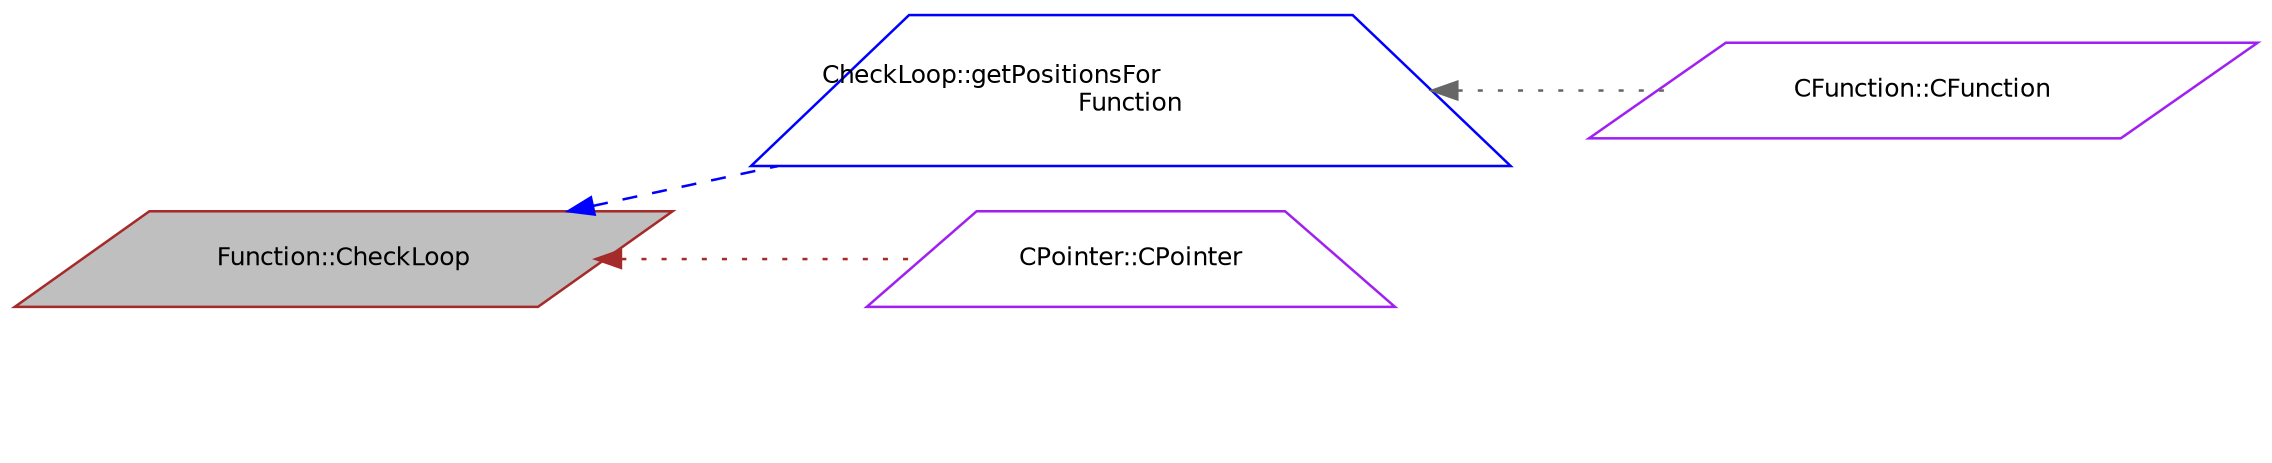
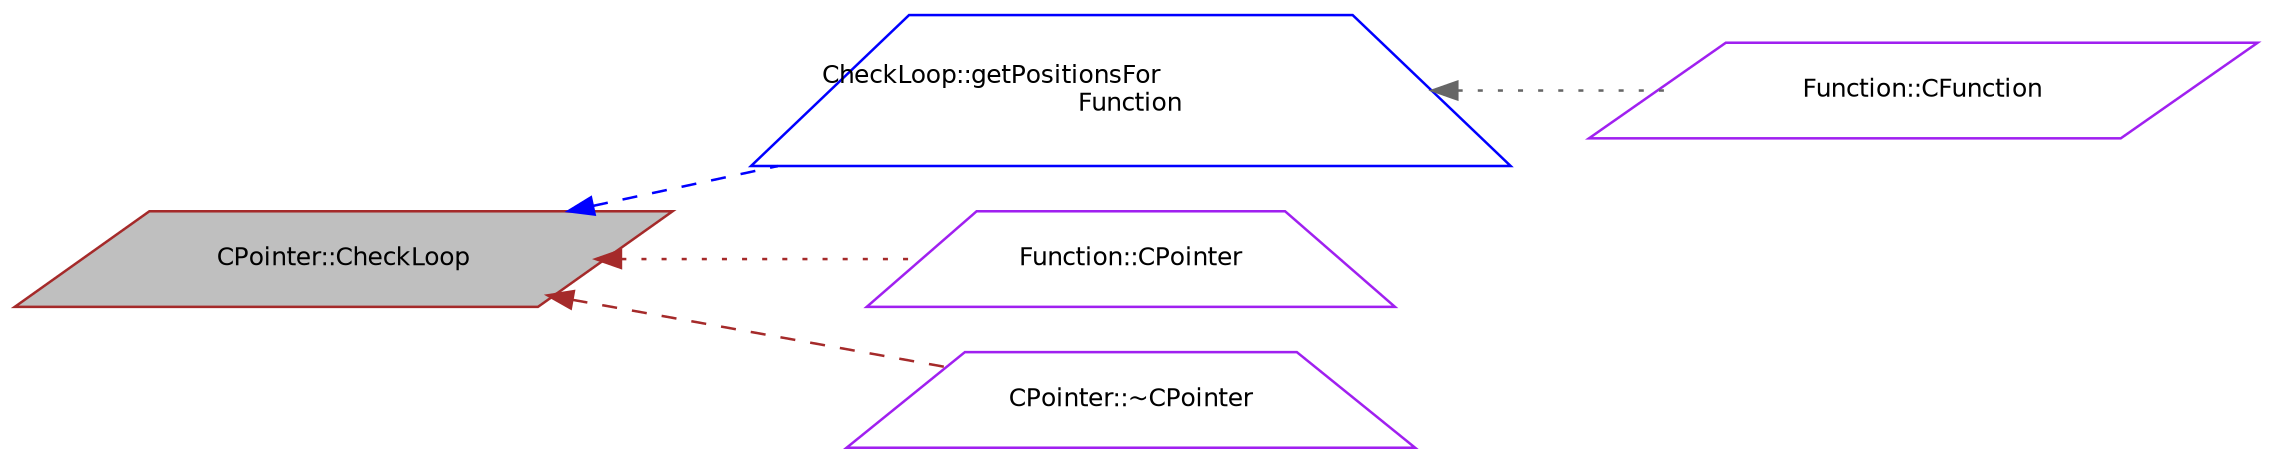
(1923, 91) -> (1923, 91)
(344, 259) -> (344, 259)
(1131, 259) -> (1131, 259)
none -> (1131, 400)
